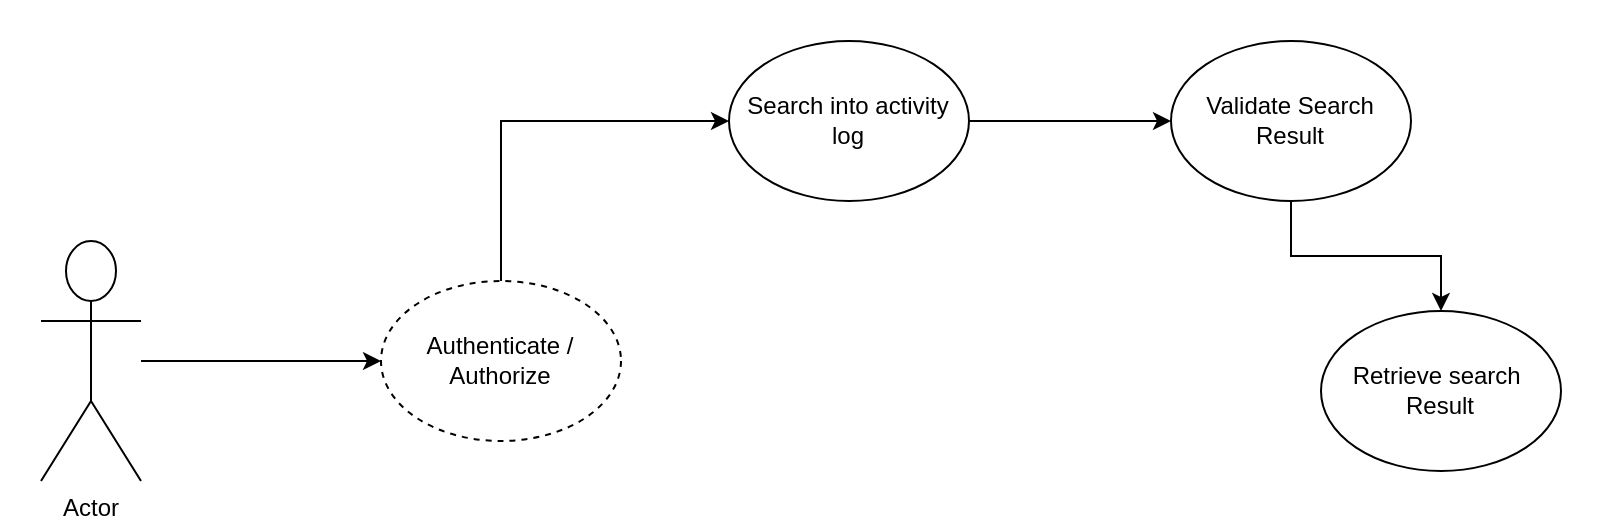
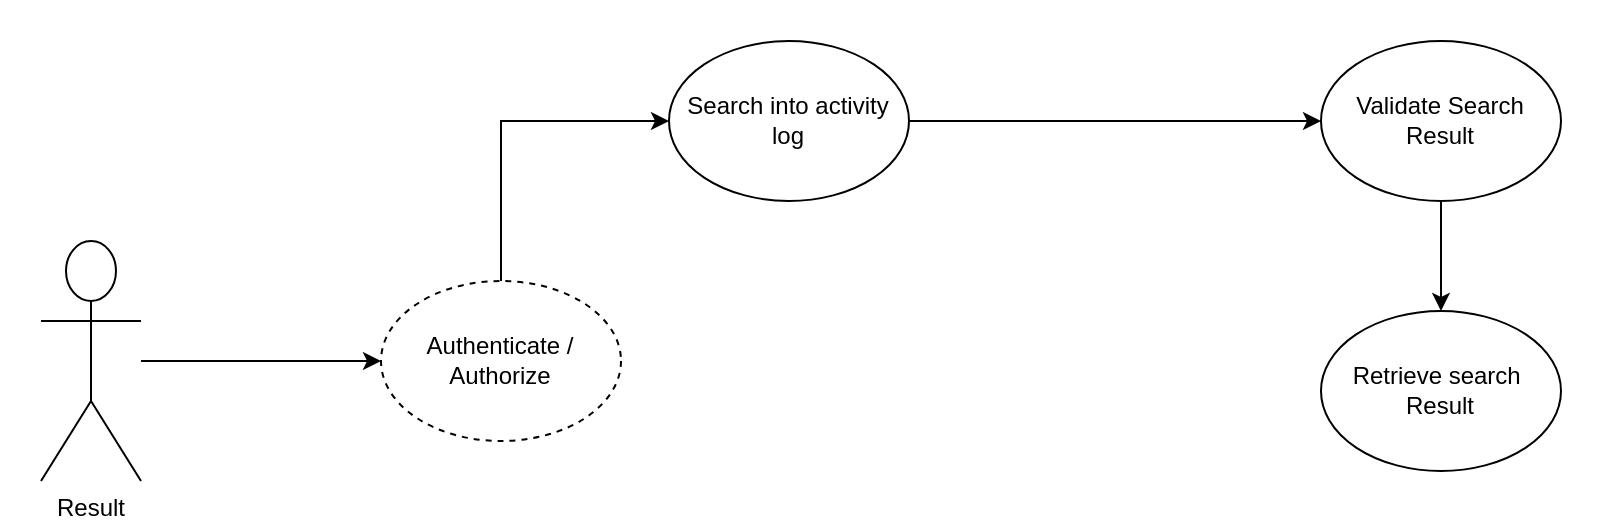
(849, 121) -> (789, 121)
(1291, 121) -> (1441, 121)
(92, 509) -> (92, 509)
